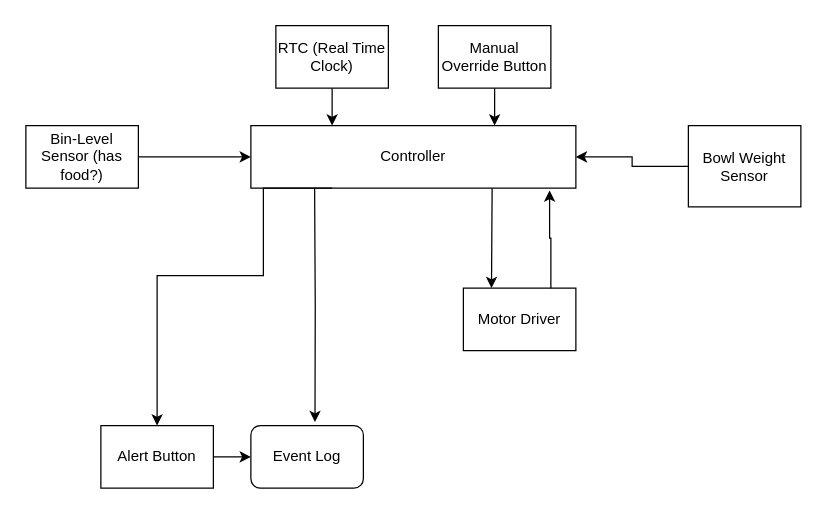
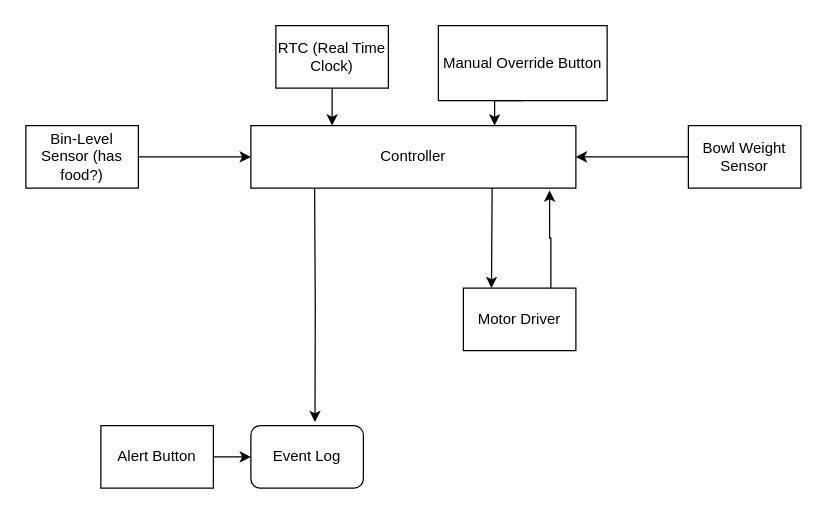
(494, 57) -> (523, 63)
(744, 166) -> (744, 157)
(184, 276) -> none
